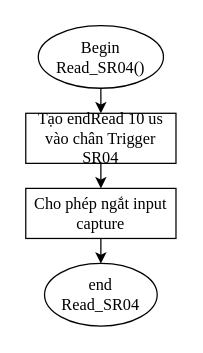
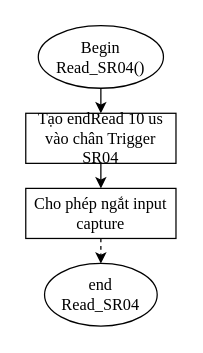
(101, 247) -> (101, 247)
